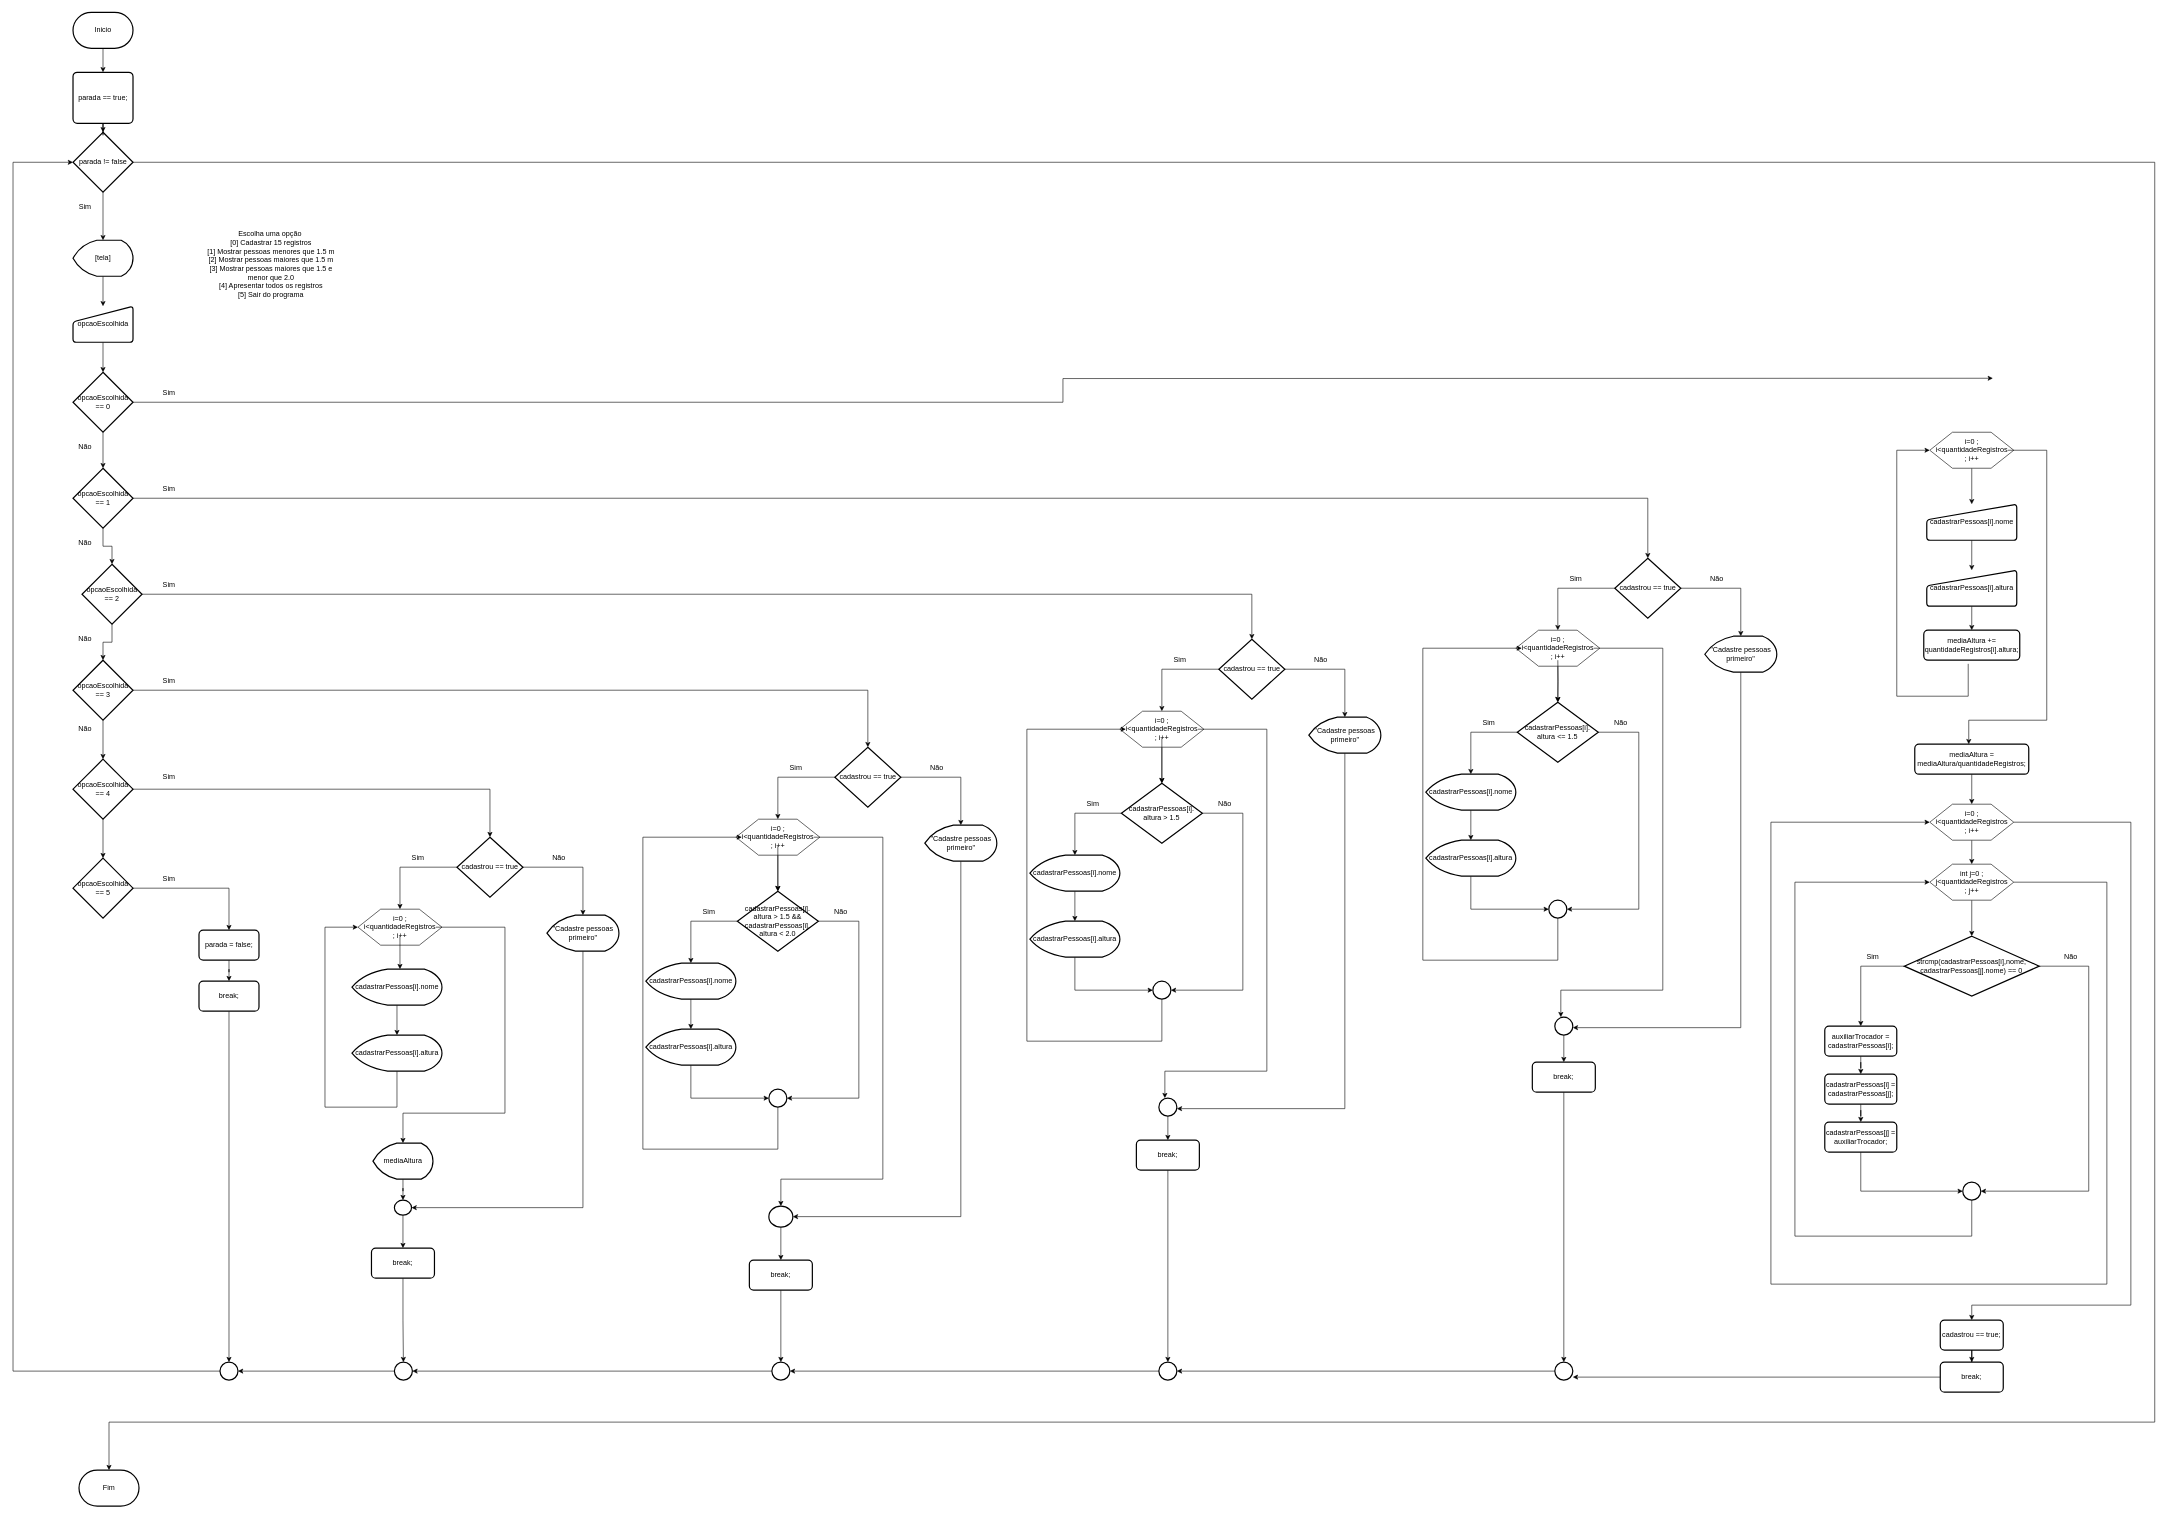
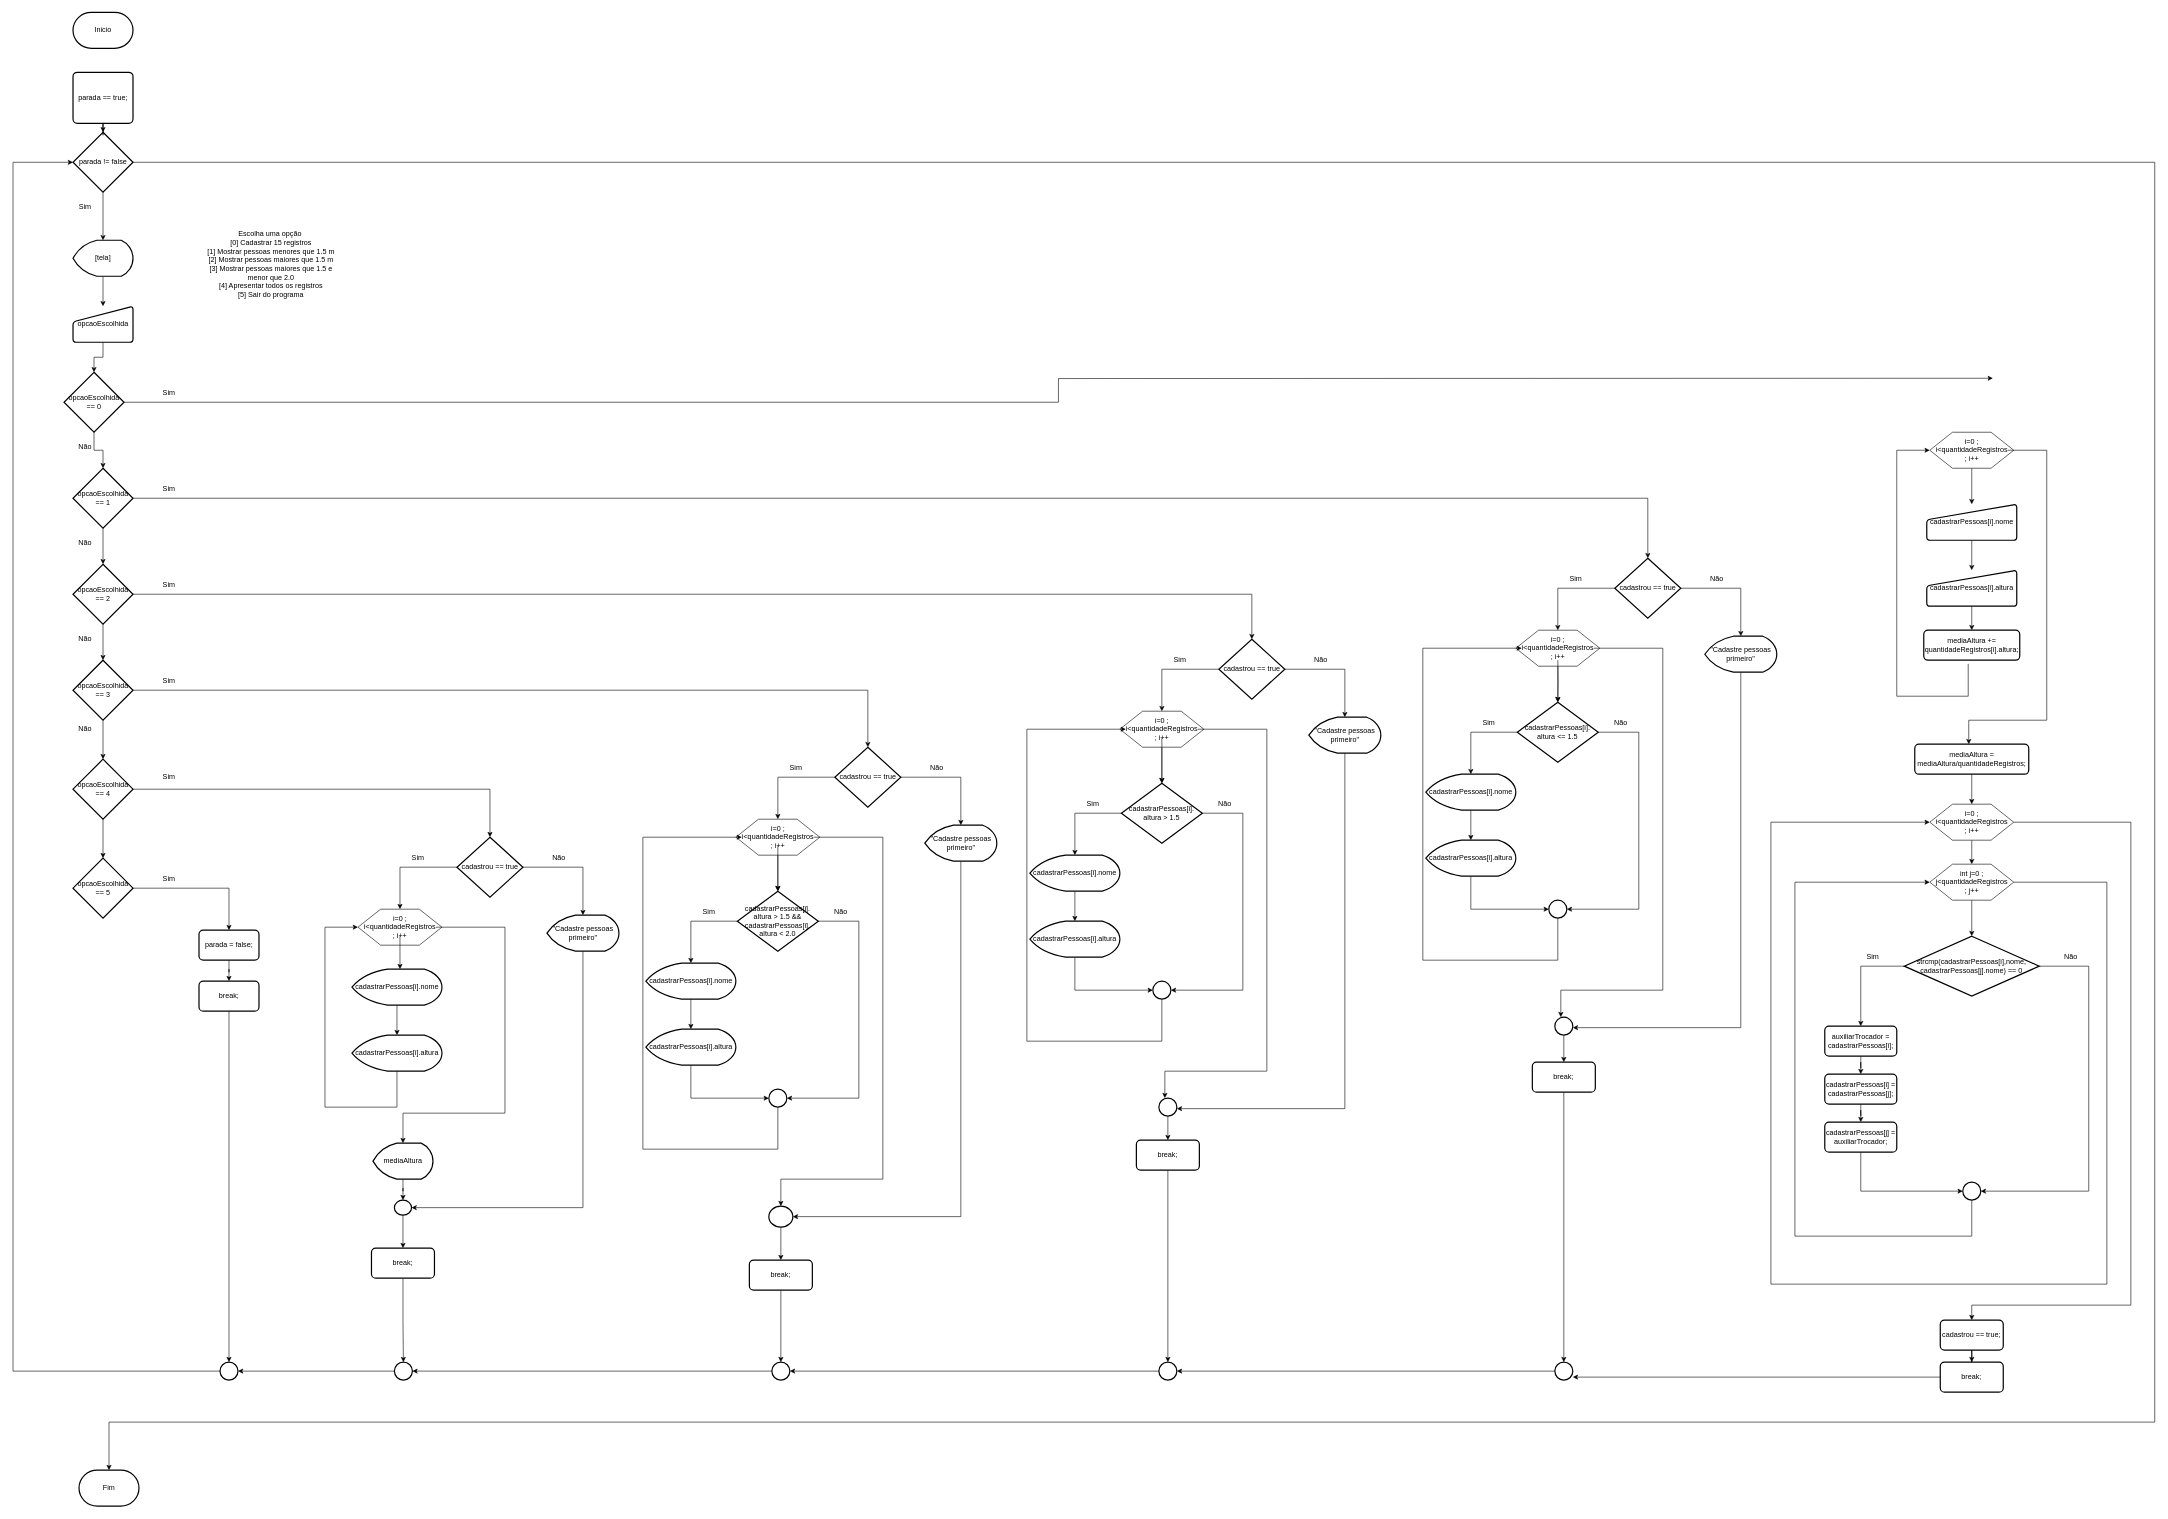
(103, 66) -> none
(103, 402) -> (94, 402)
(112, 594) -> (103, 594)
